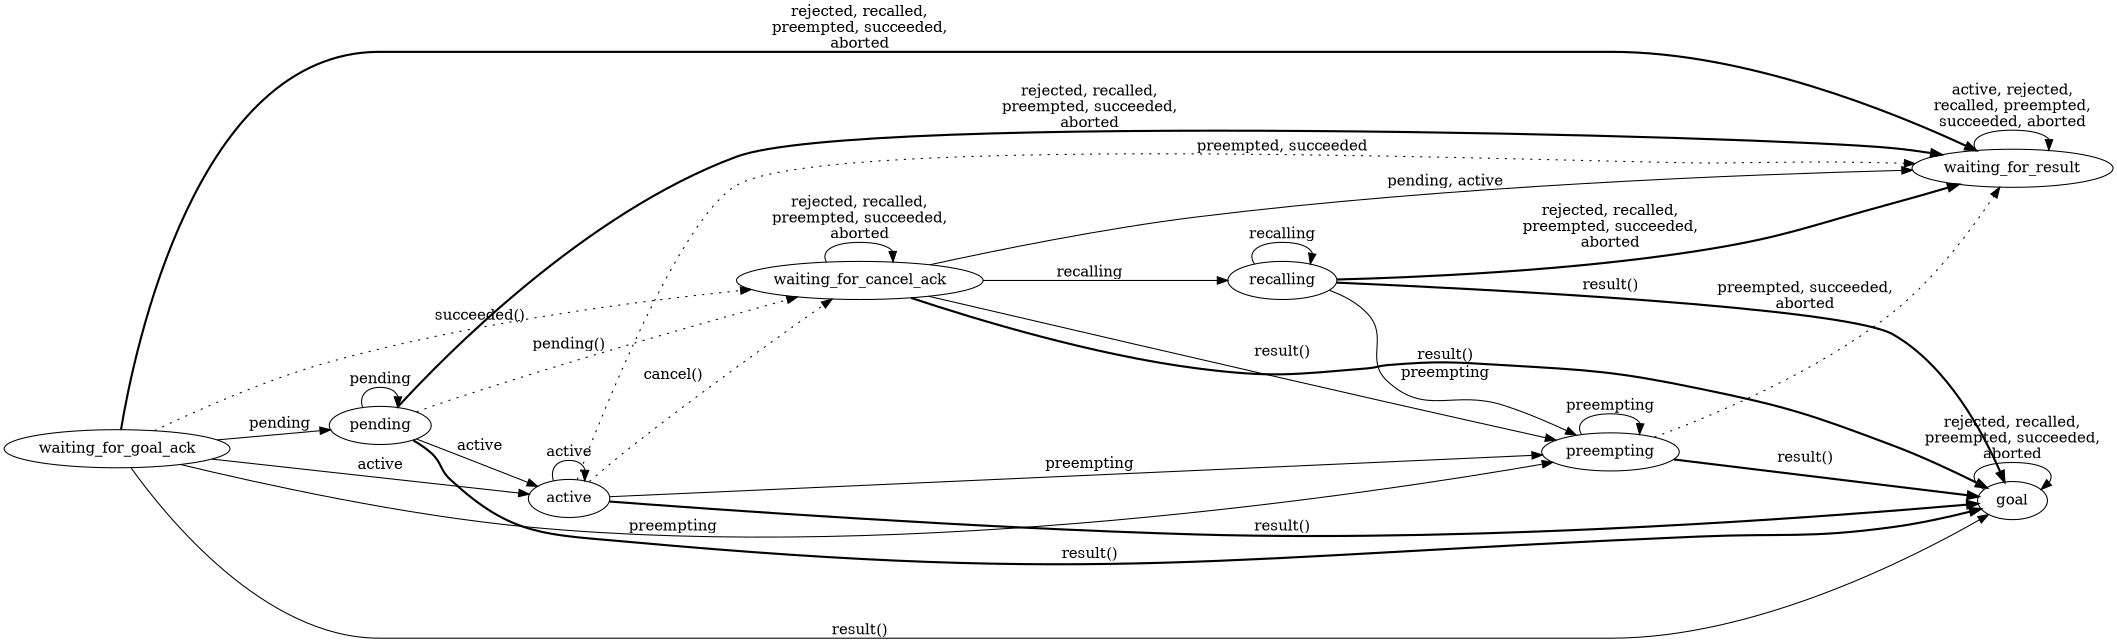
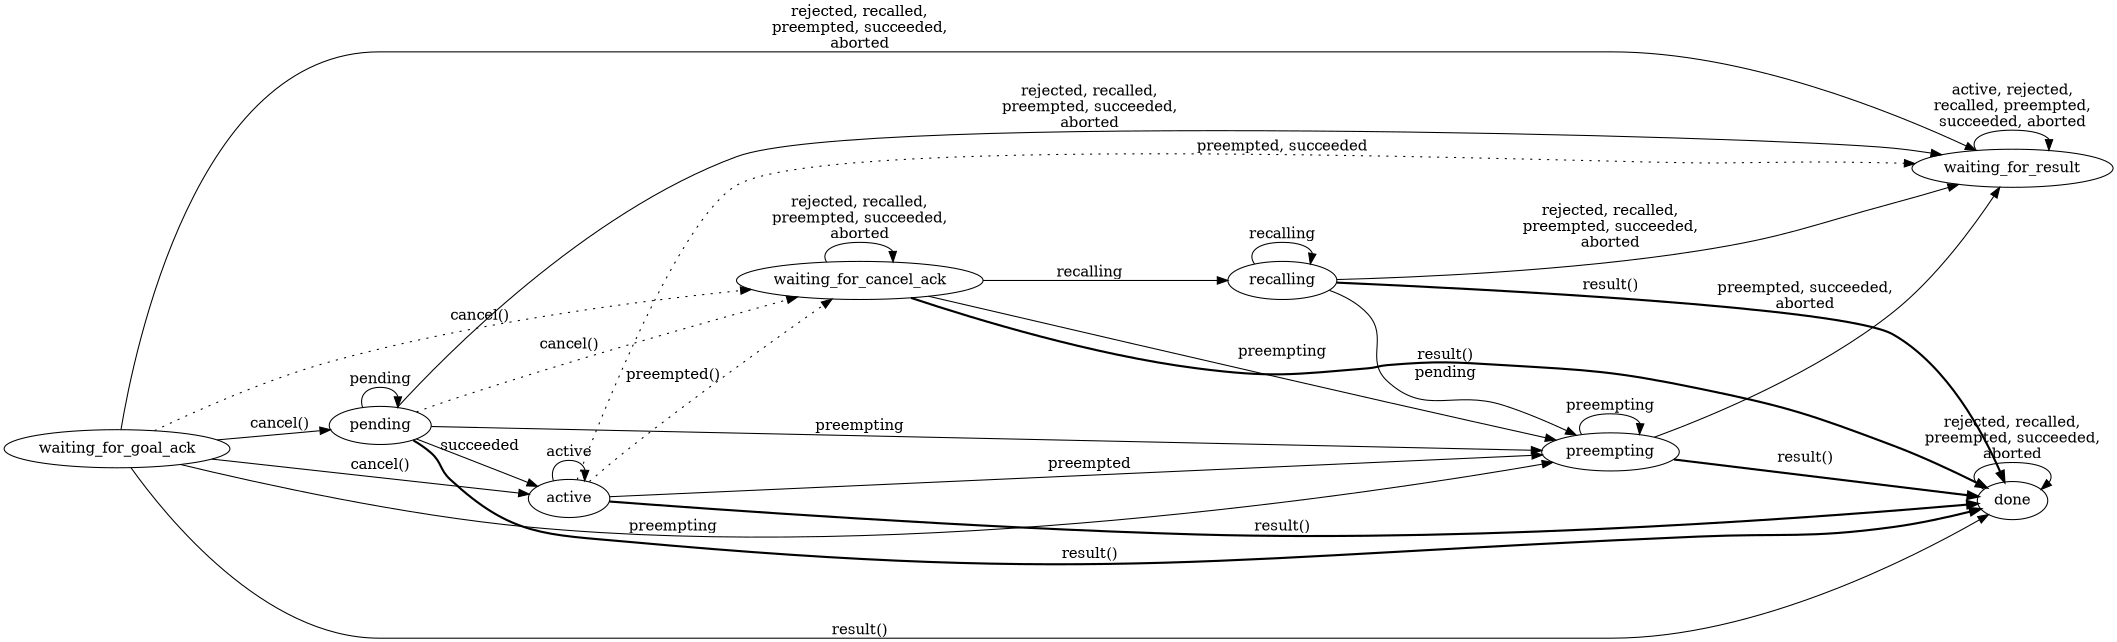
(934, 52) -> (934, 52)
(1121, 131) -> (1121, 131)
(1414, 195) -> none
(1646, 258) -> (1646, 258)
(480, 316) -> (480, 316)
(569, 344) -> (569, 344)
(1845, 346) -> (1845, 346)
(1282, 352) -> (1282, 352)
(1445, 373) -> (1445, 373)
(673, 375) -> (673, 375)
(280, 424) -> (280, 424)
none -> (981, 438)
(480, 446) -> (480, 446)
(1090, 464) -> (1090, 464)
(380, 465) -> (380, 465)
(2013, 501) -> (2013, 501)
